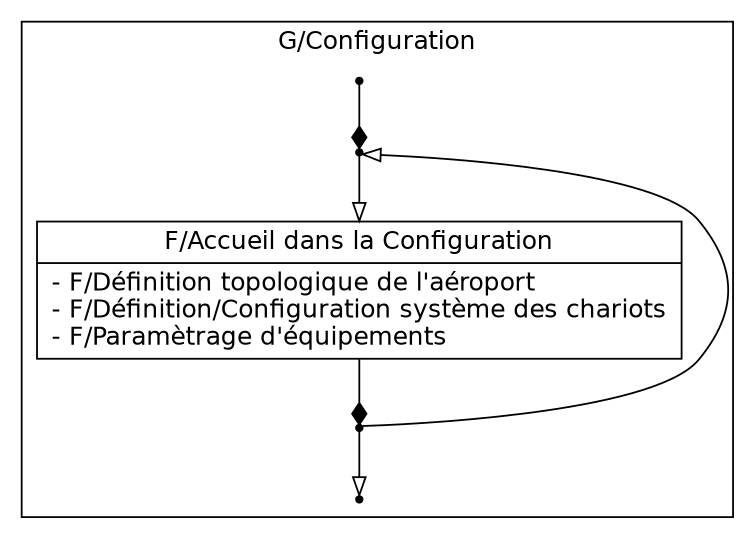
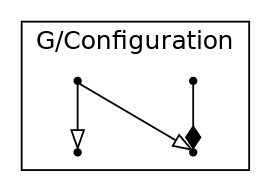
(359, 290) -> none
